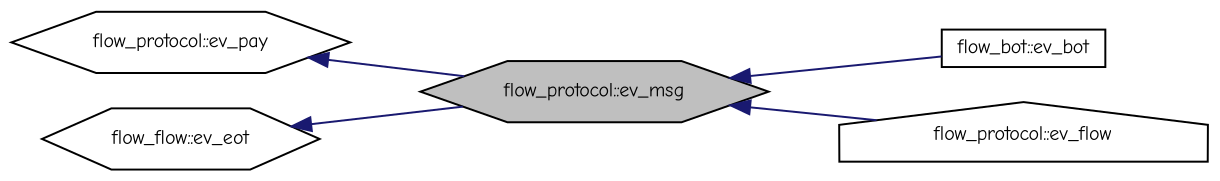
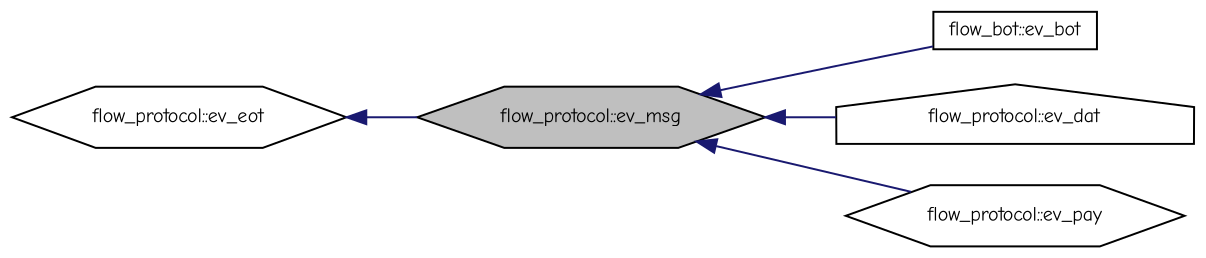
(396, 68) -> (814, 169)
(1024, 135) -> (1015, 117)
(181, 139) -> (179, 117)
